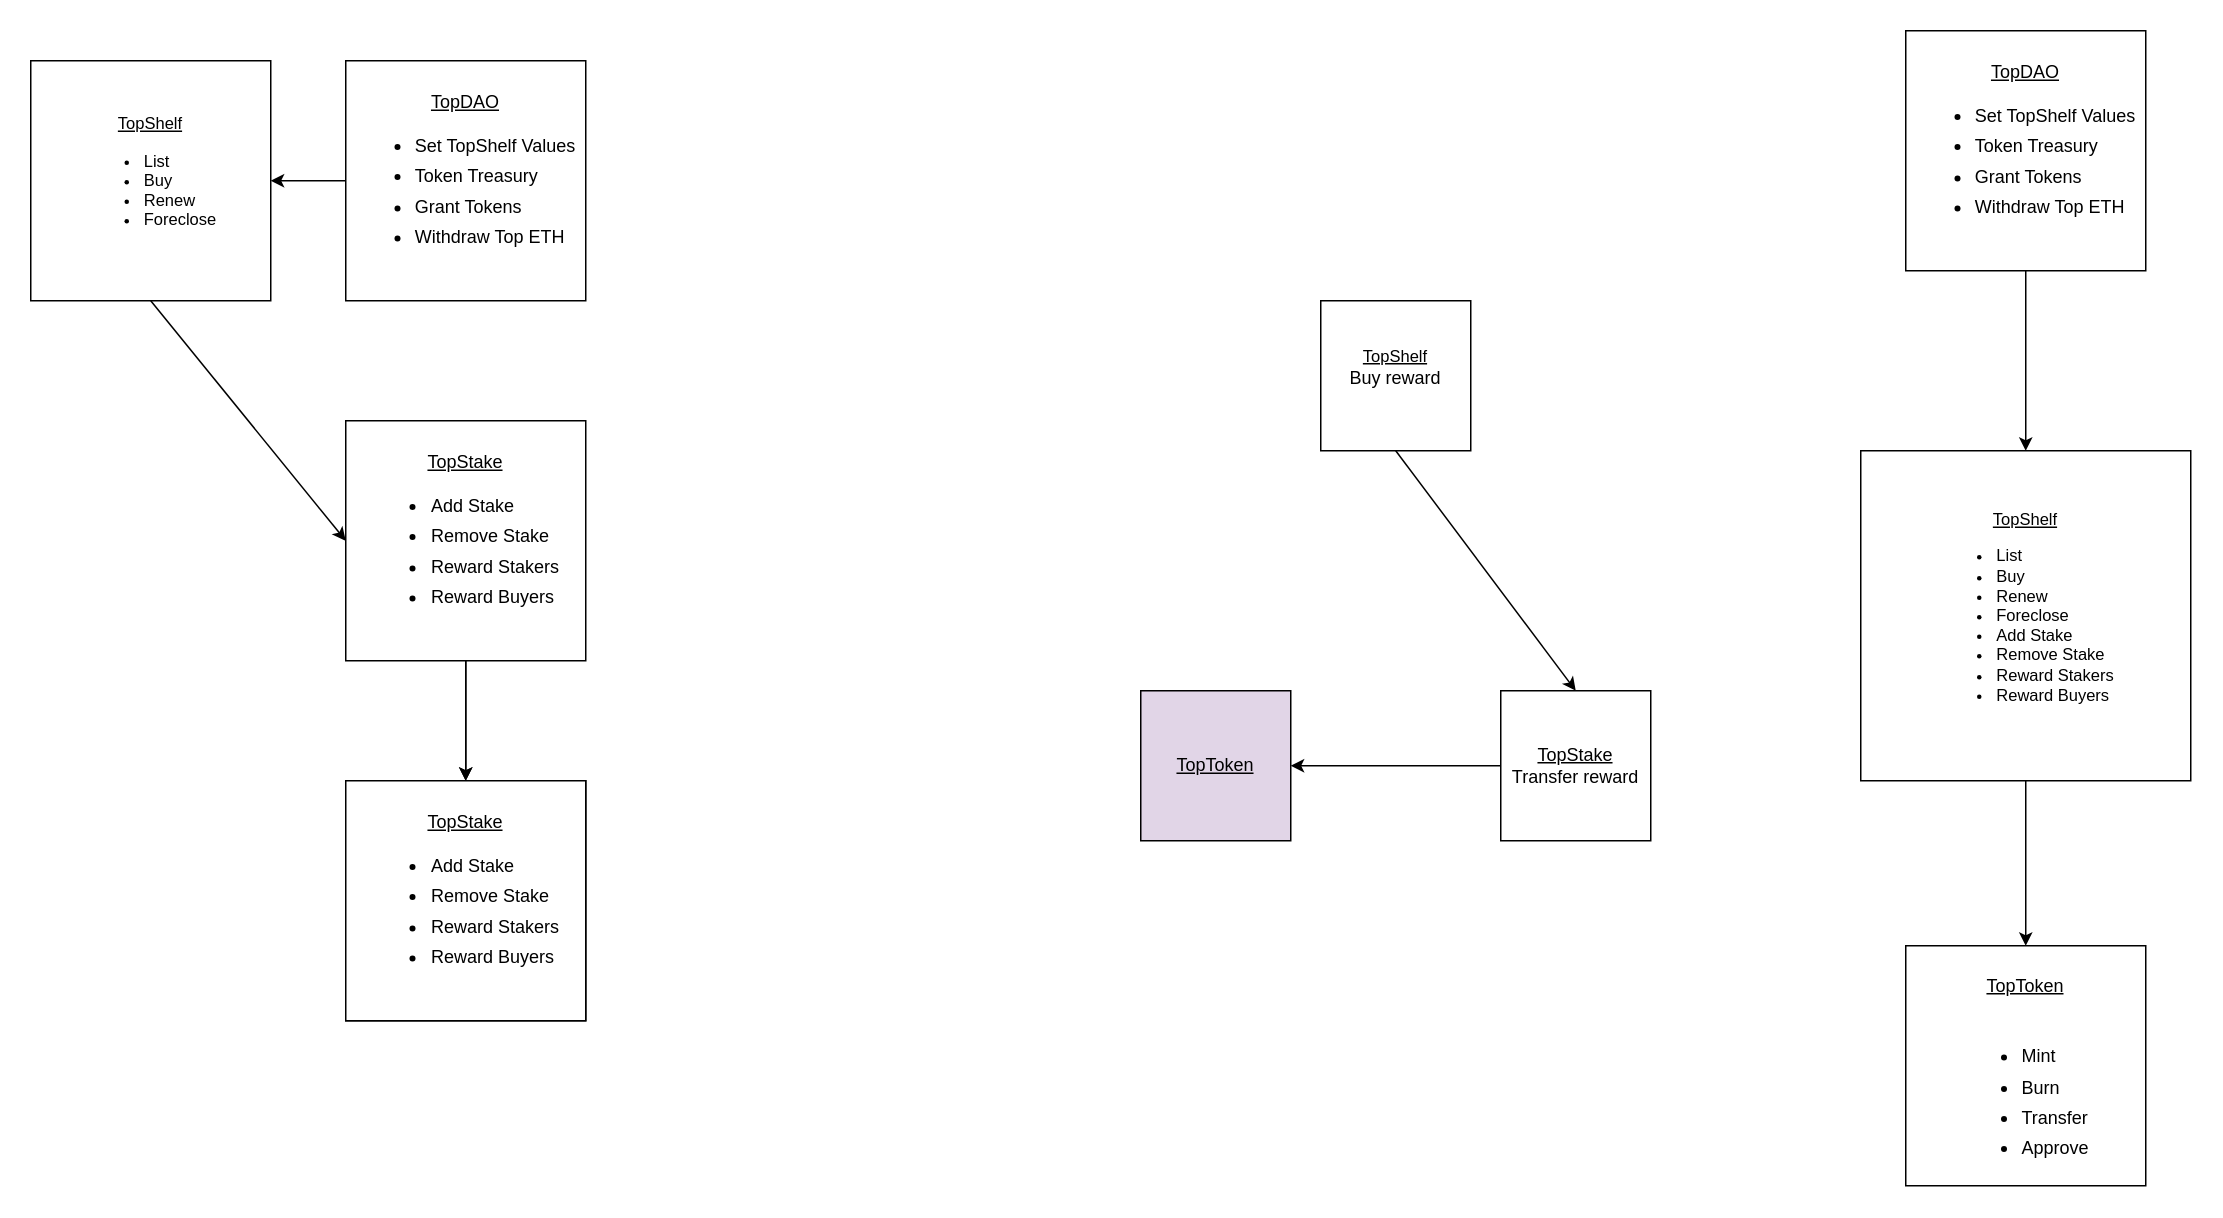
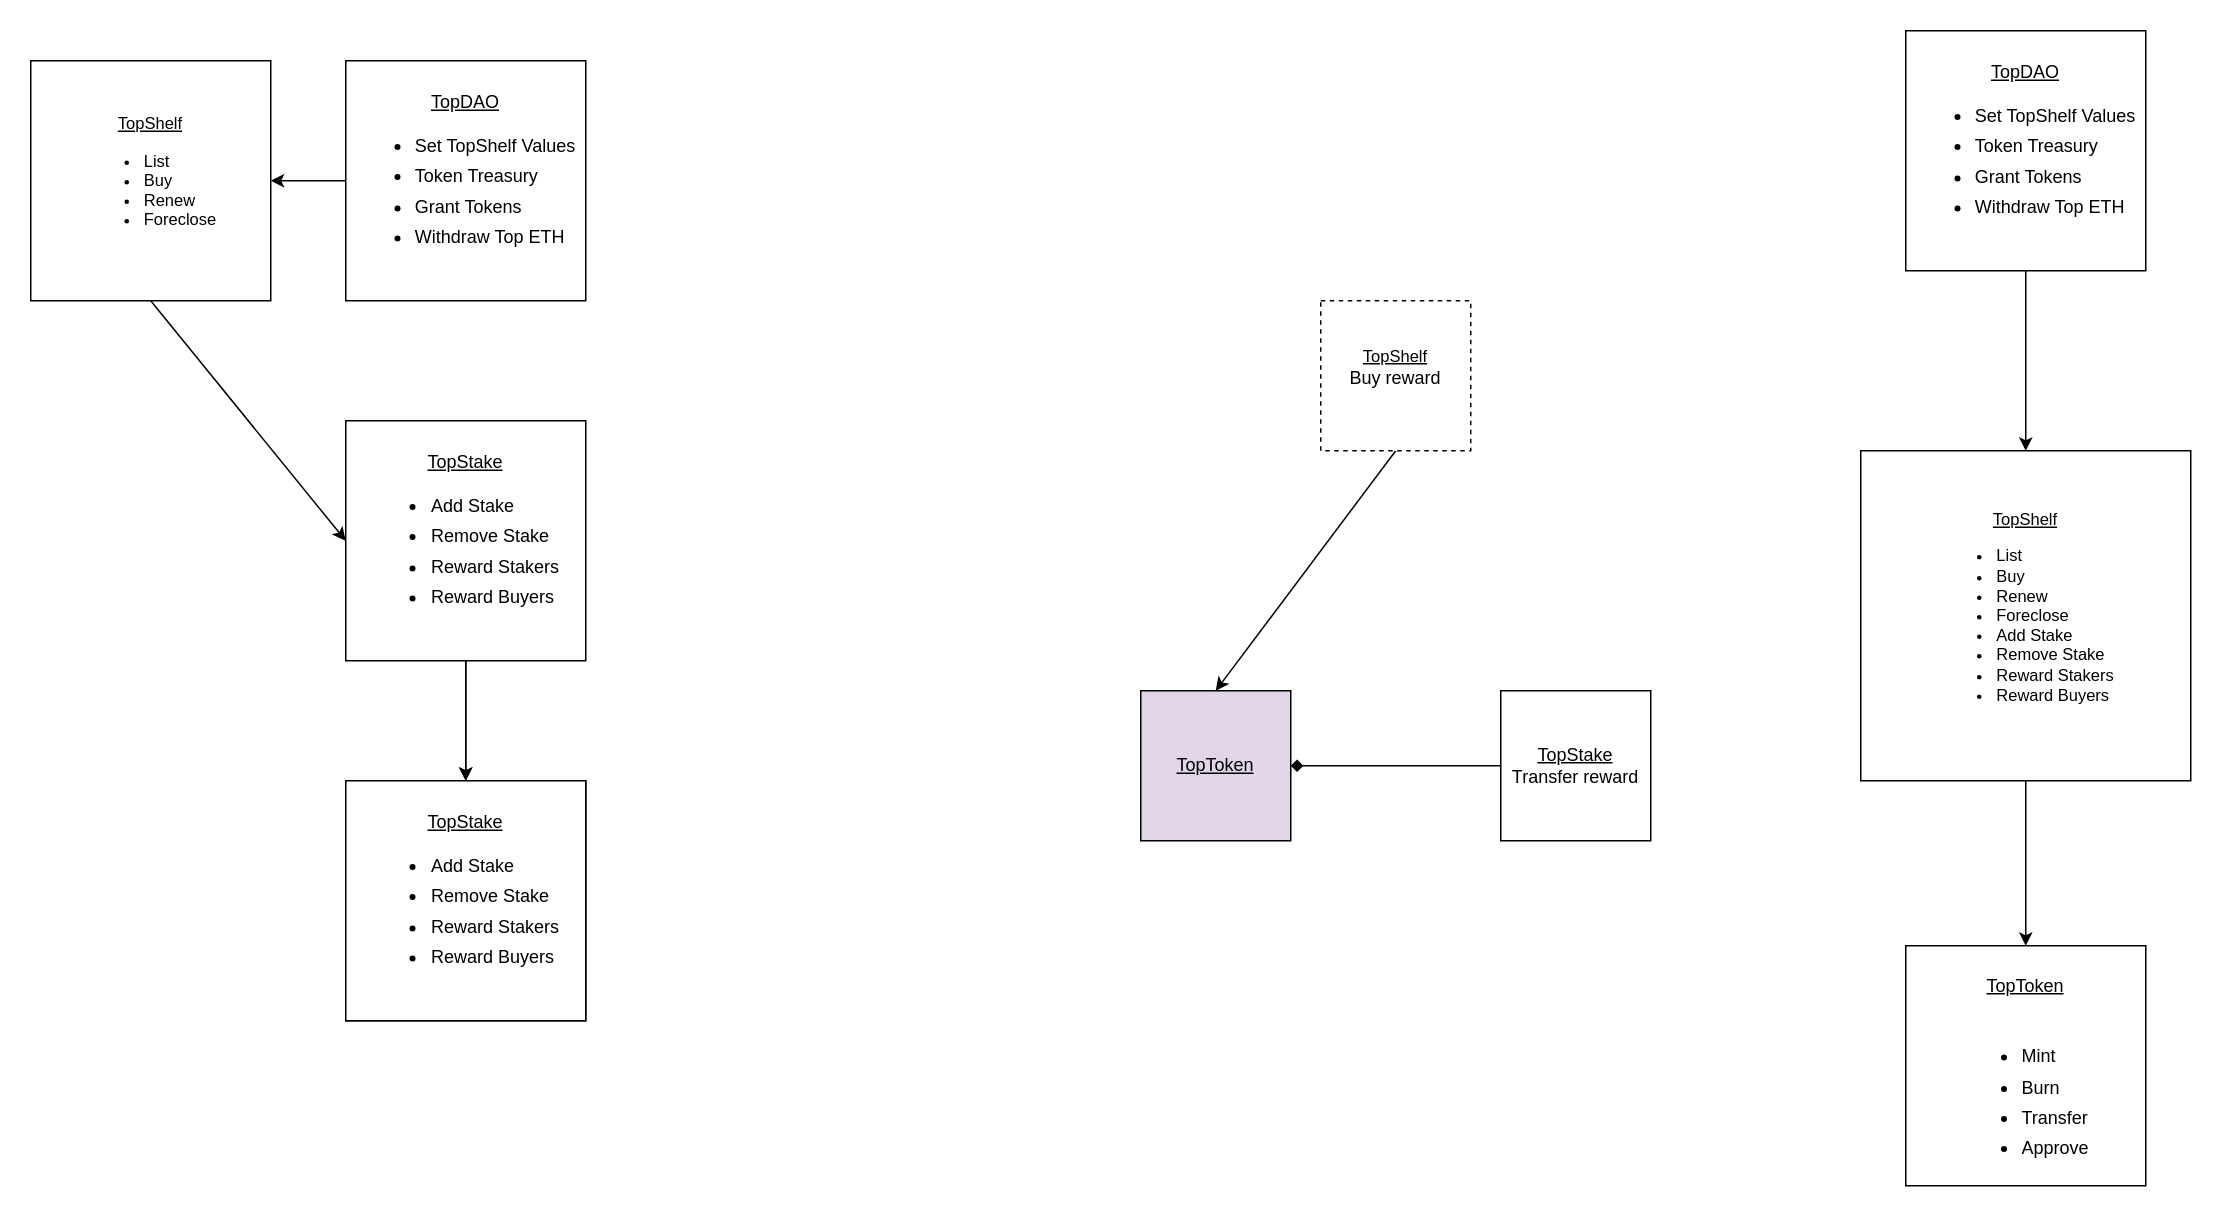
(1396, 376) -> (1396, 376)
none -> (1308, 568)
(1483, 568) -> none
(1302, 766) -> (1303, 766)
